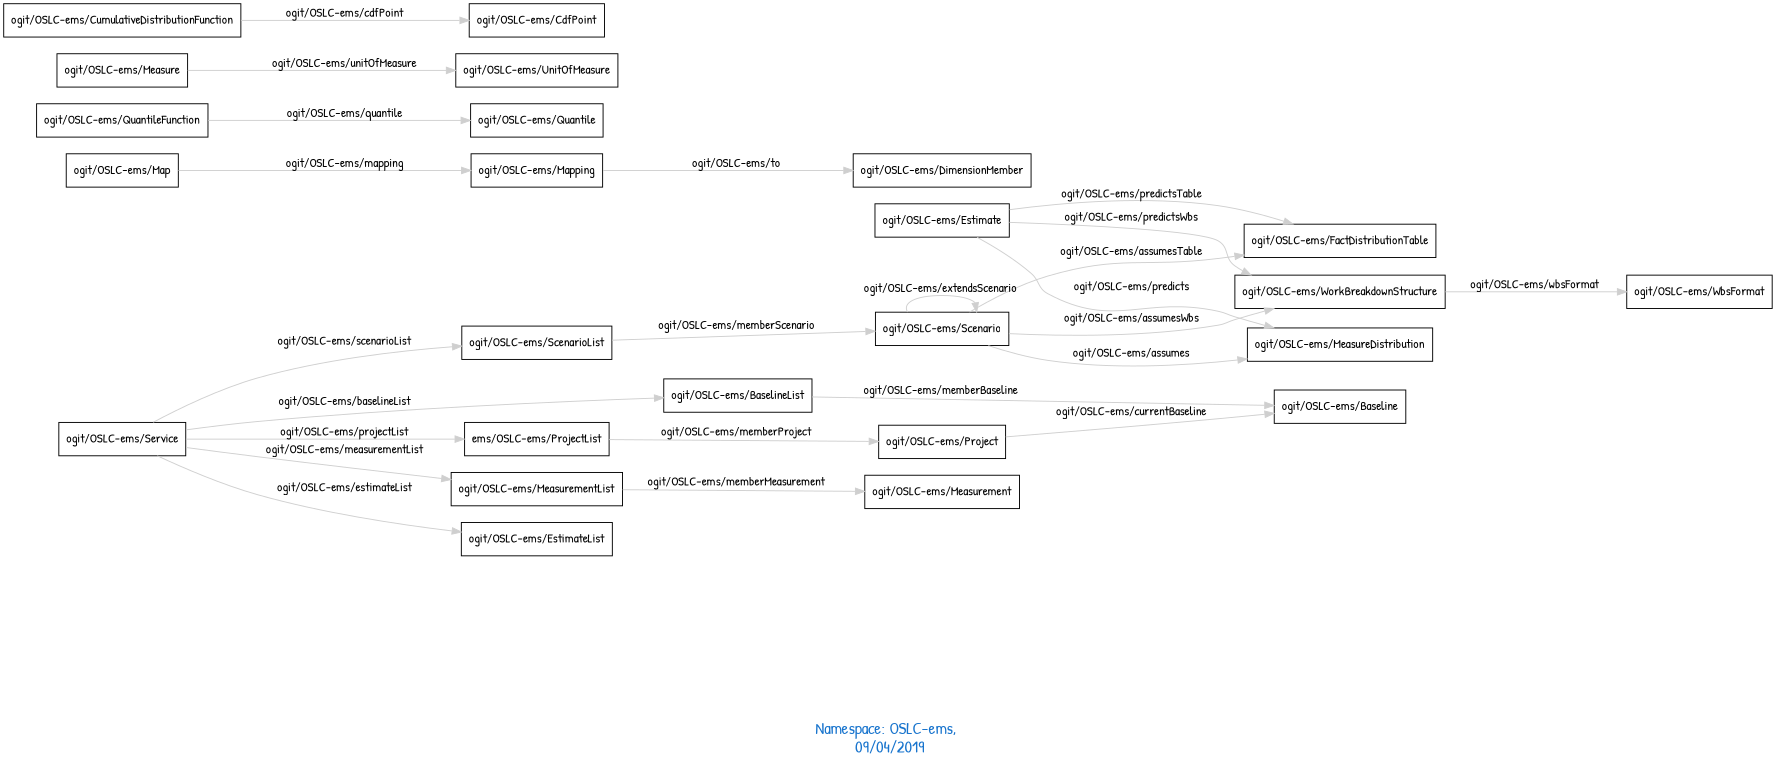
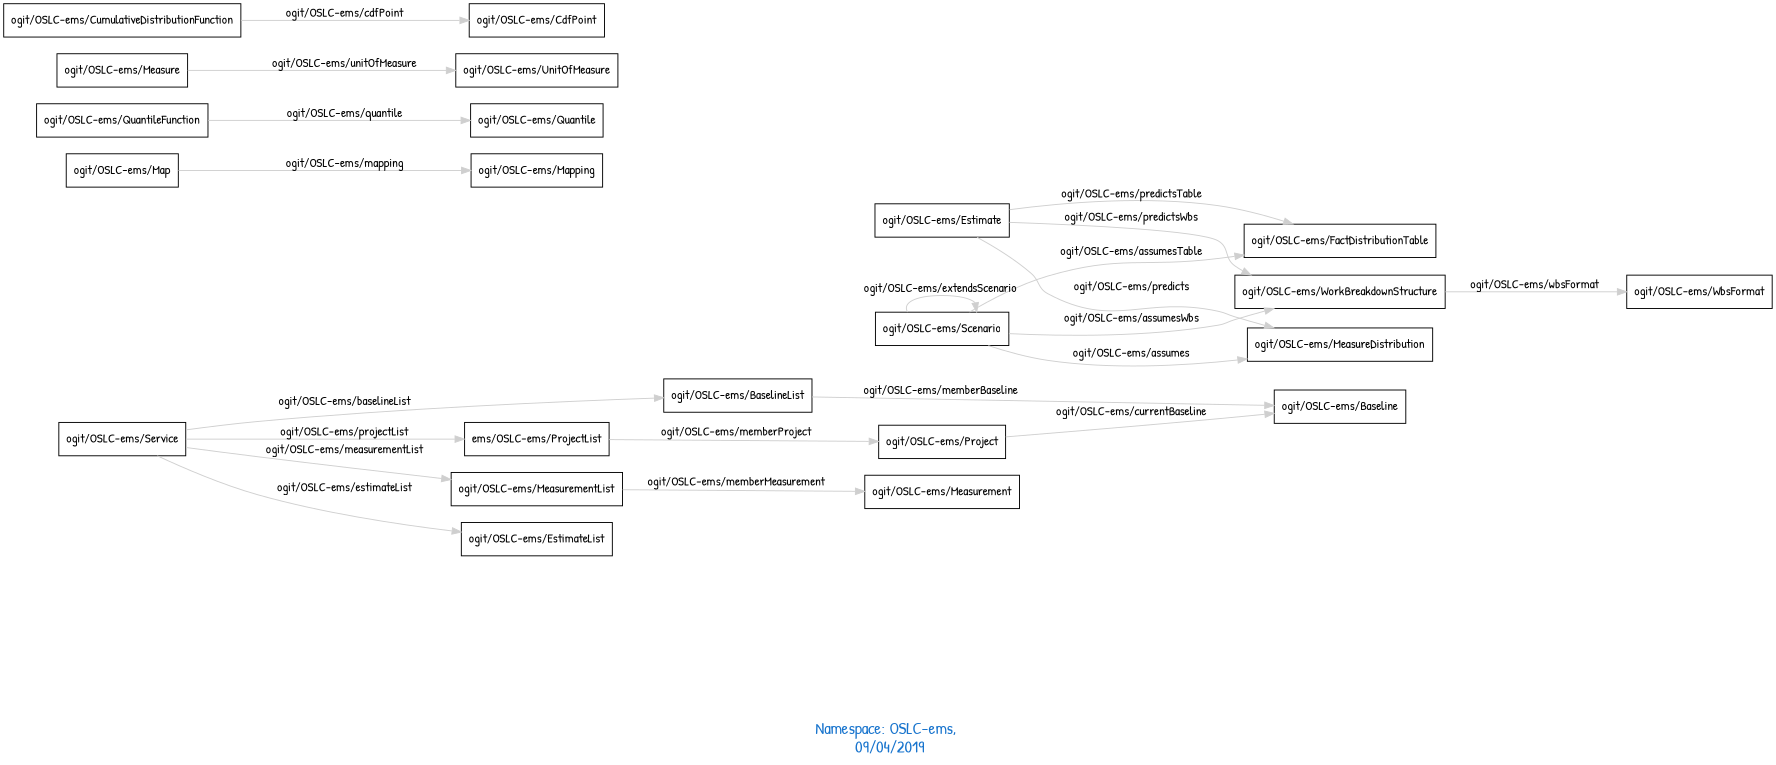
(942, 170) -> none
(537, 343) -> none
